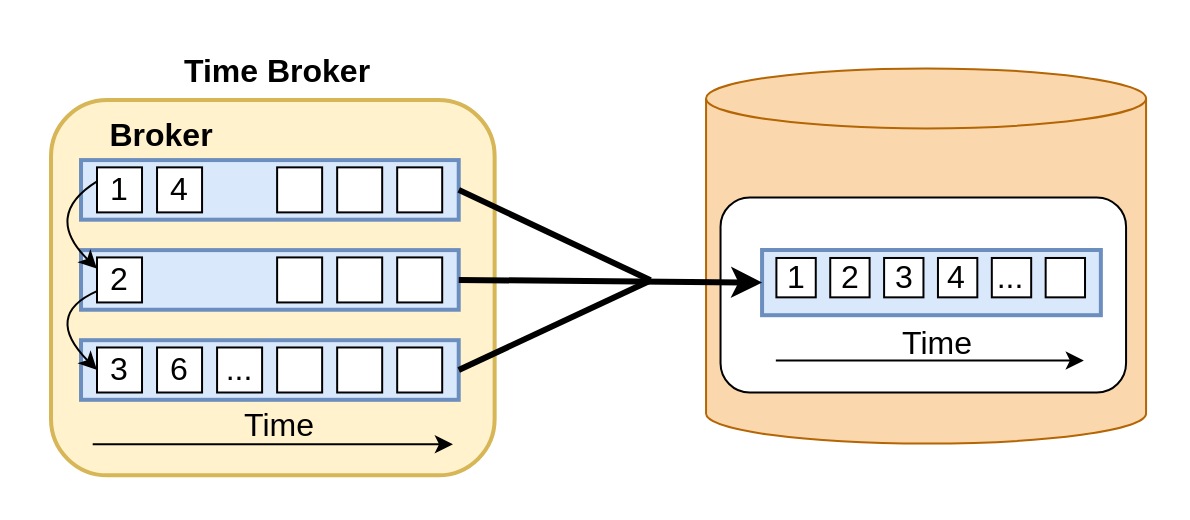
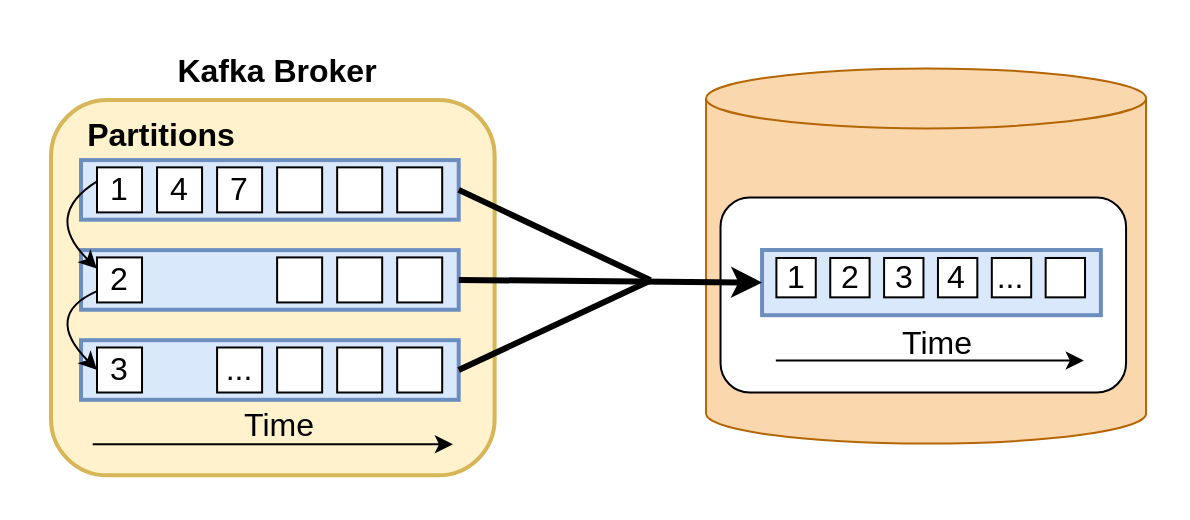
(278, 71) -> (278, 71)
(162, 135) -> (162, 135)
none -> (240, 190)
(180, 370) -> none
